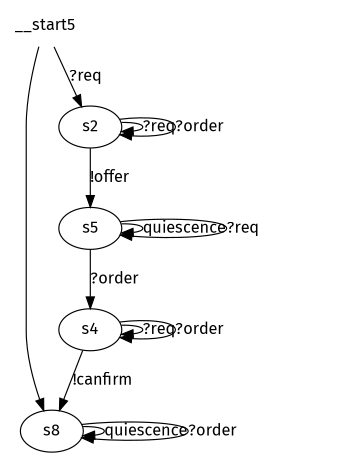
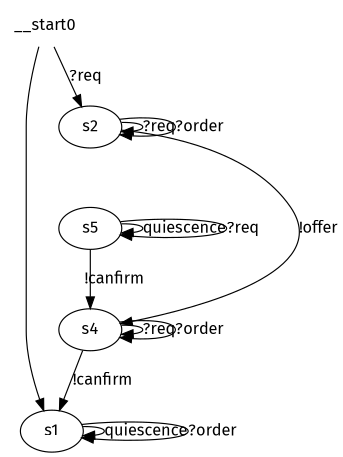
(45, 26) -> (45, 26)
(90, 172) -> (297, 223)
(115, 279) -> (115, 279)
(52, 431) -> (52, 431)
